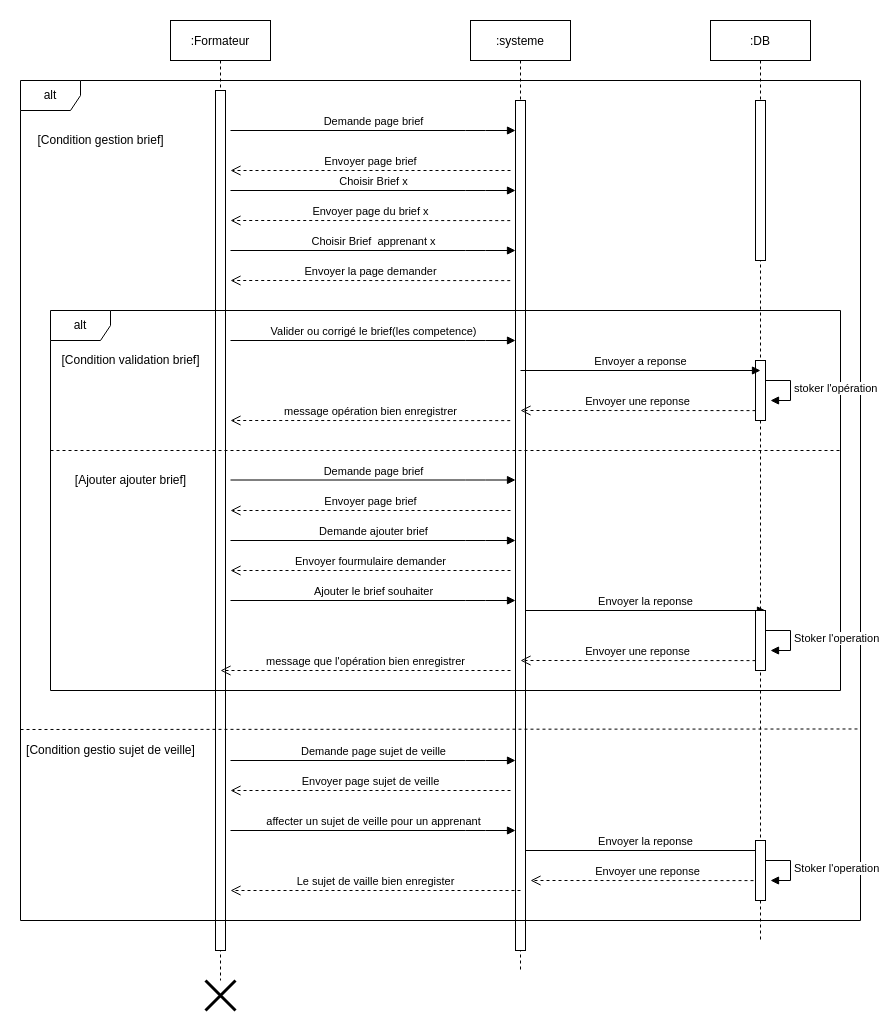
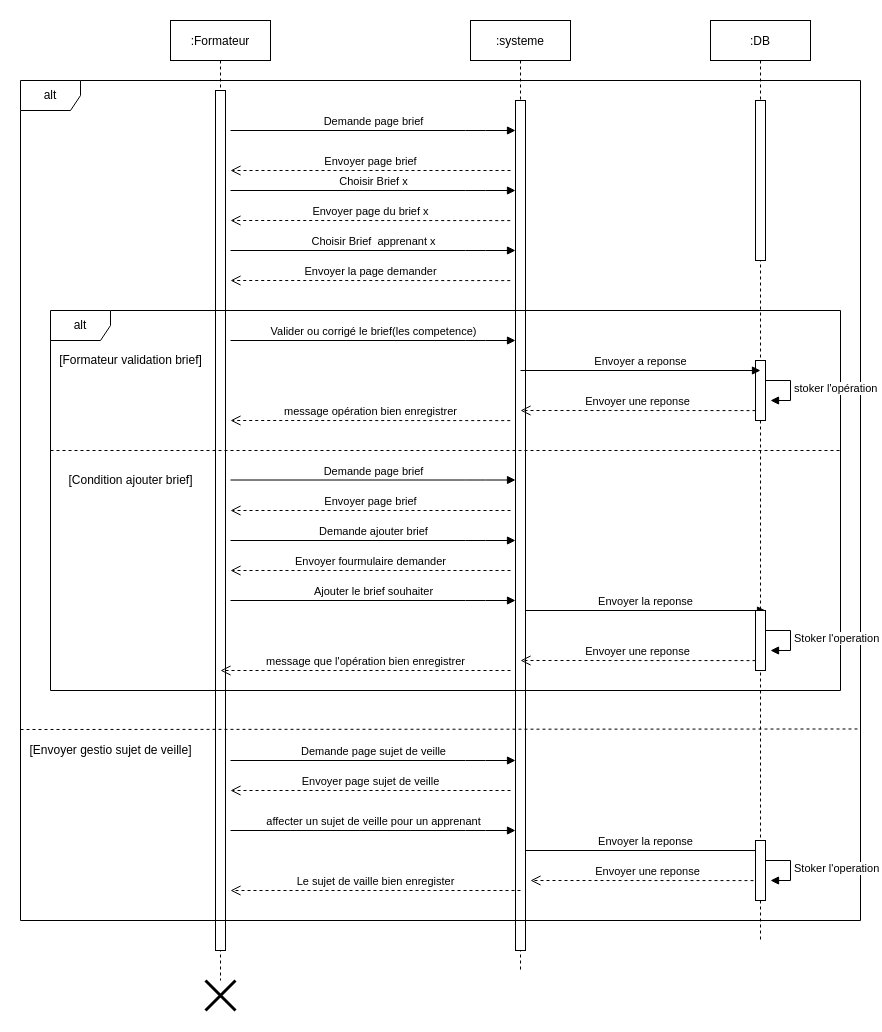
(101, 141) -> none
(131, 361) -> (131, 361)
(131, 481) -> (131, 481)
(111, 751) -> (111, 751)
